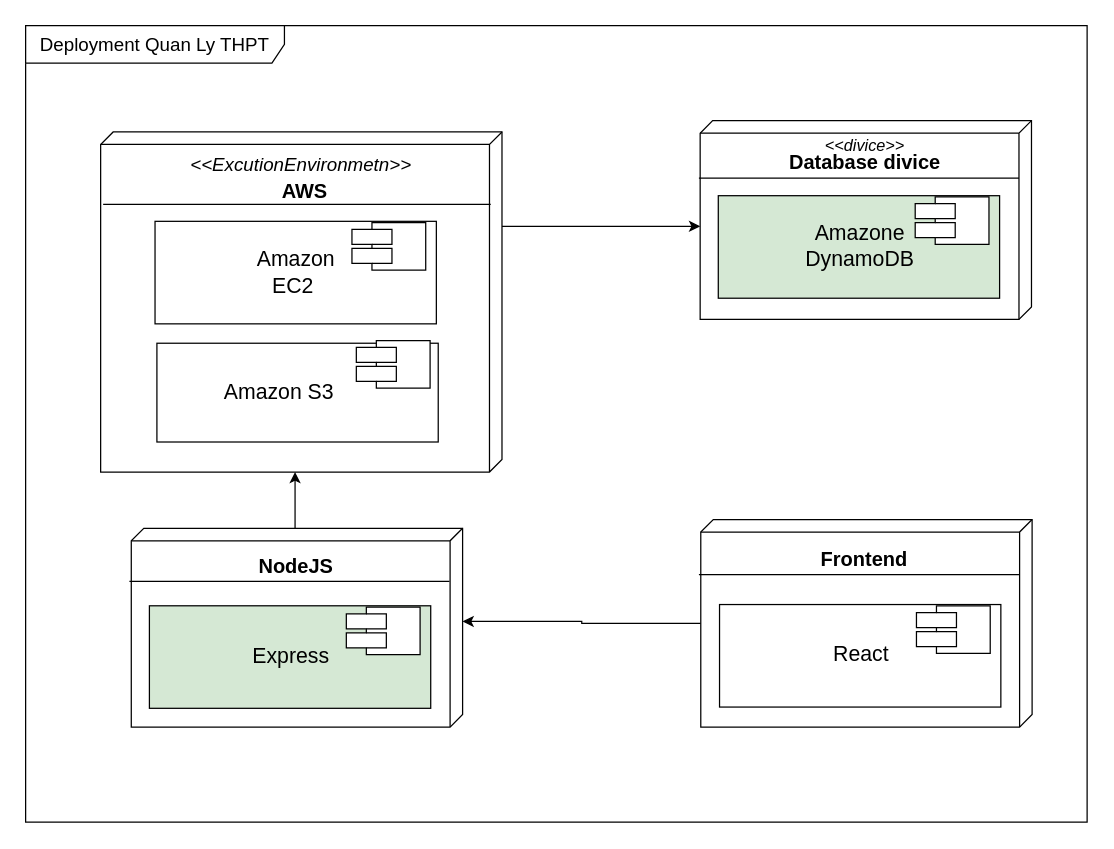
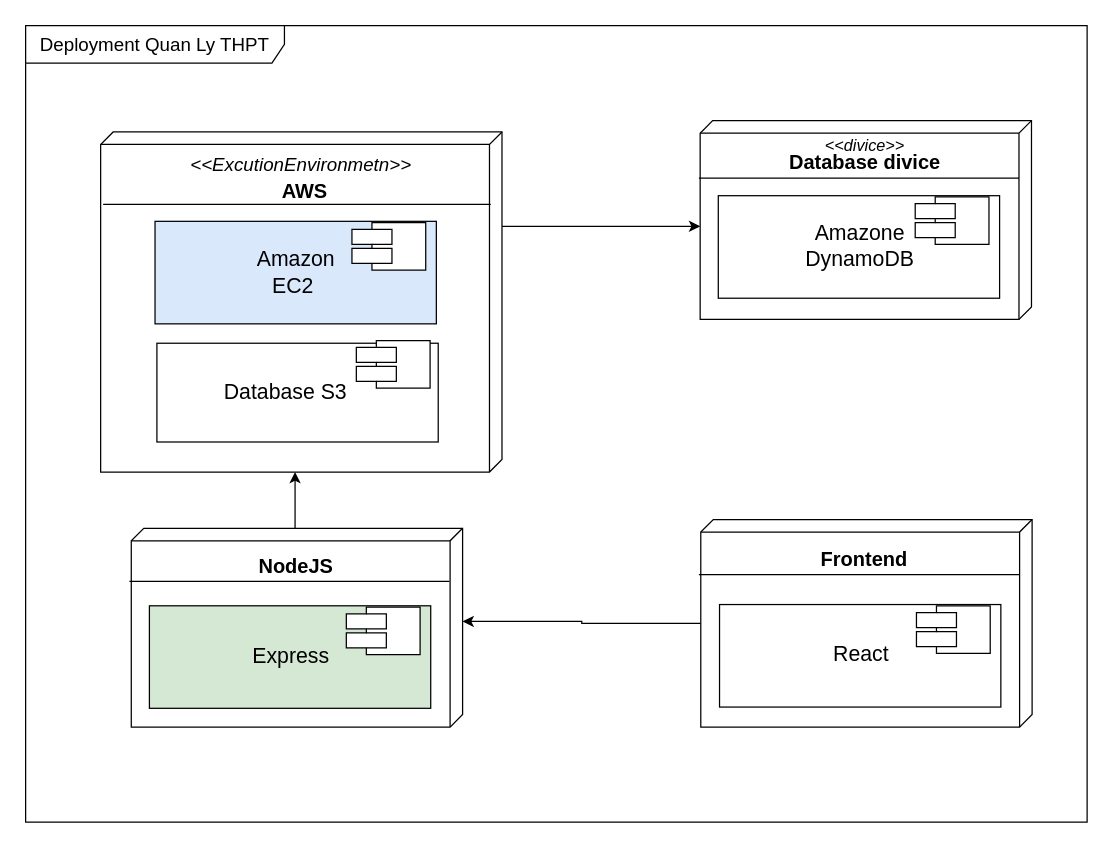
(859, 247) -> (859, 247)
(296, 273) -> (296, 273)
(210, 393) -> (222, 393)
